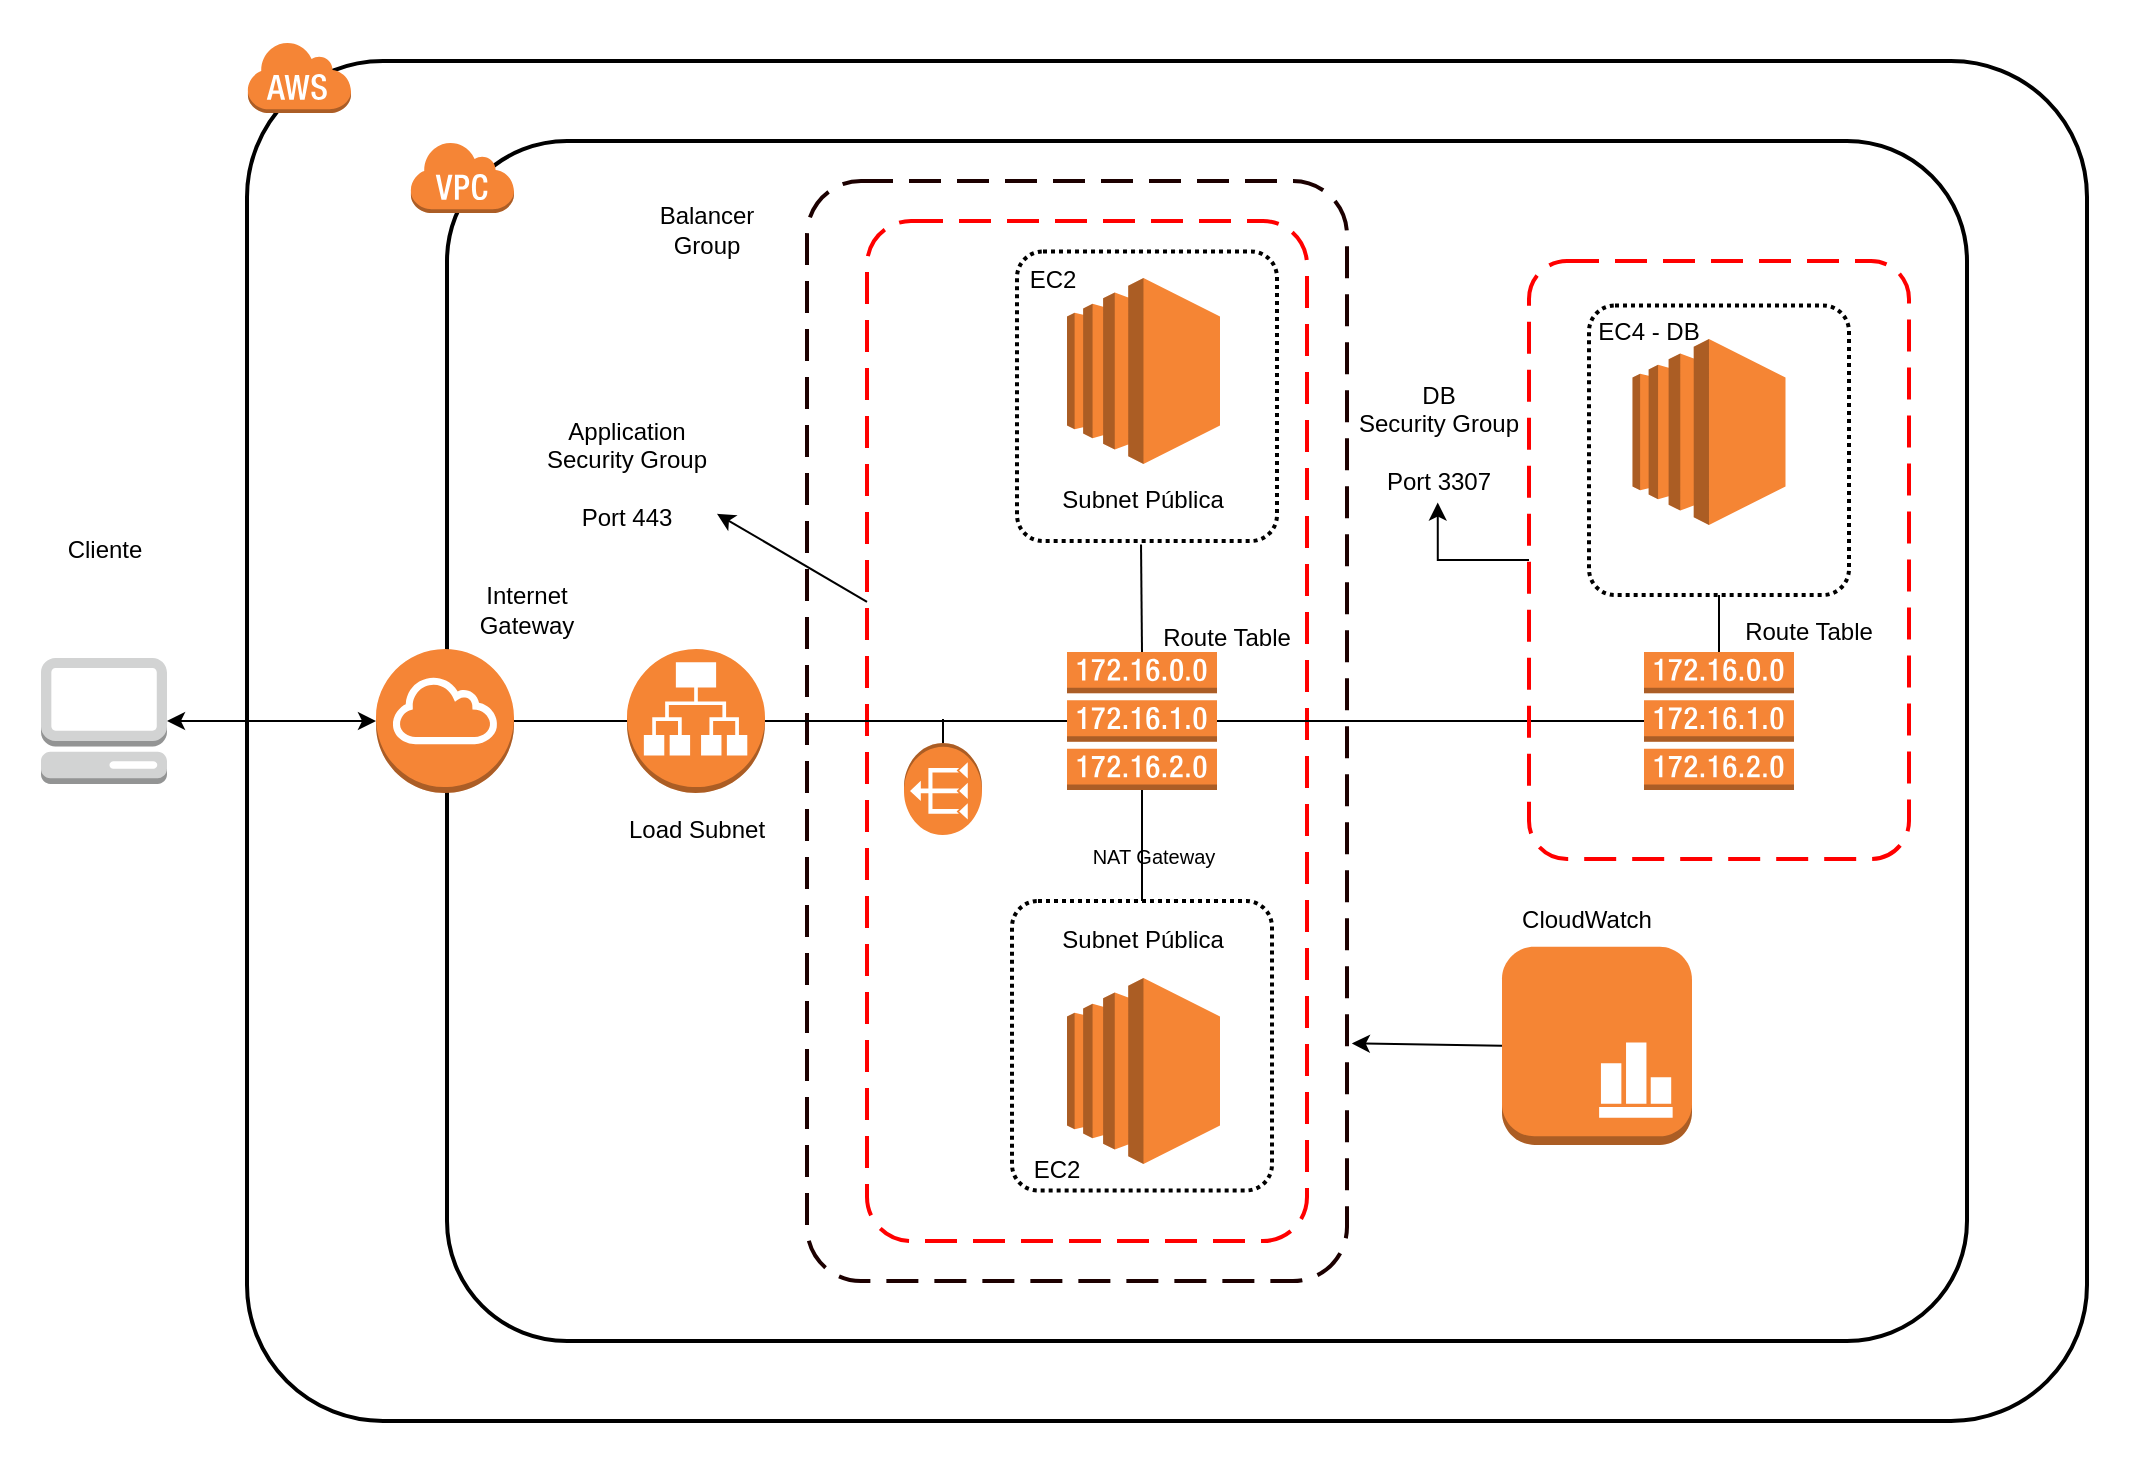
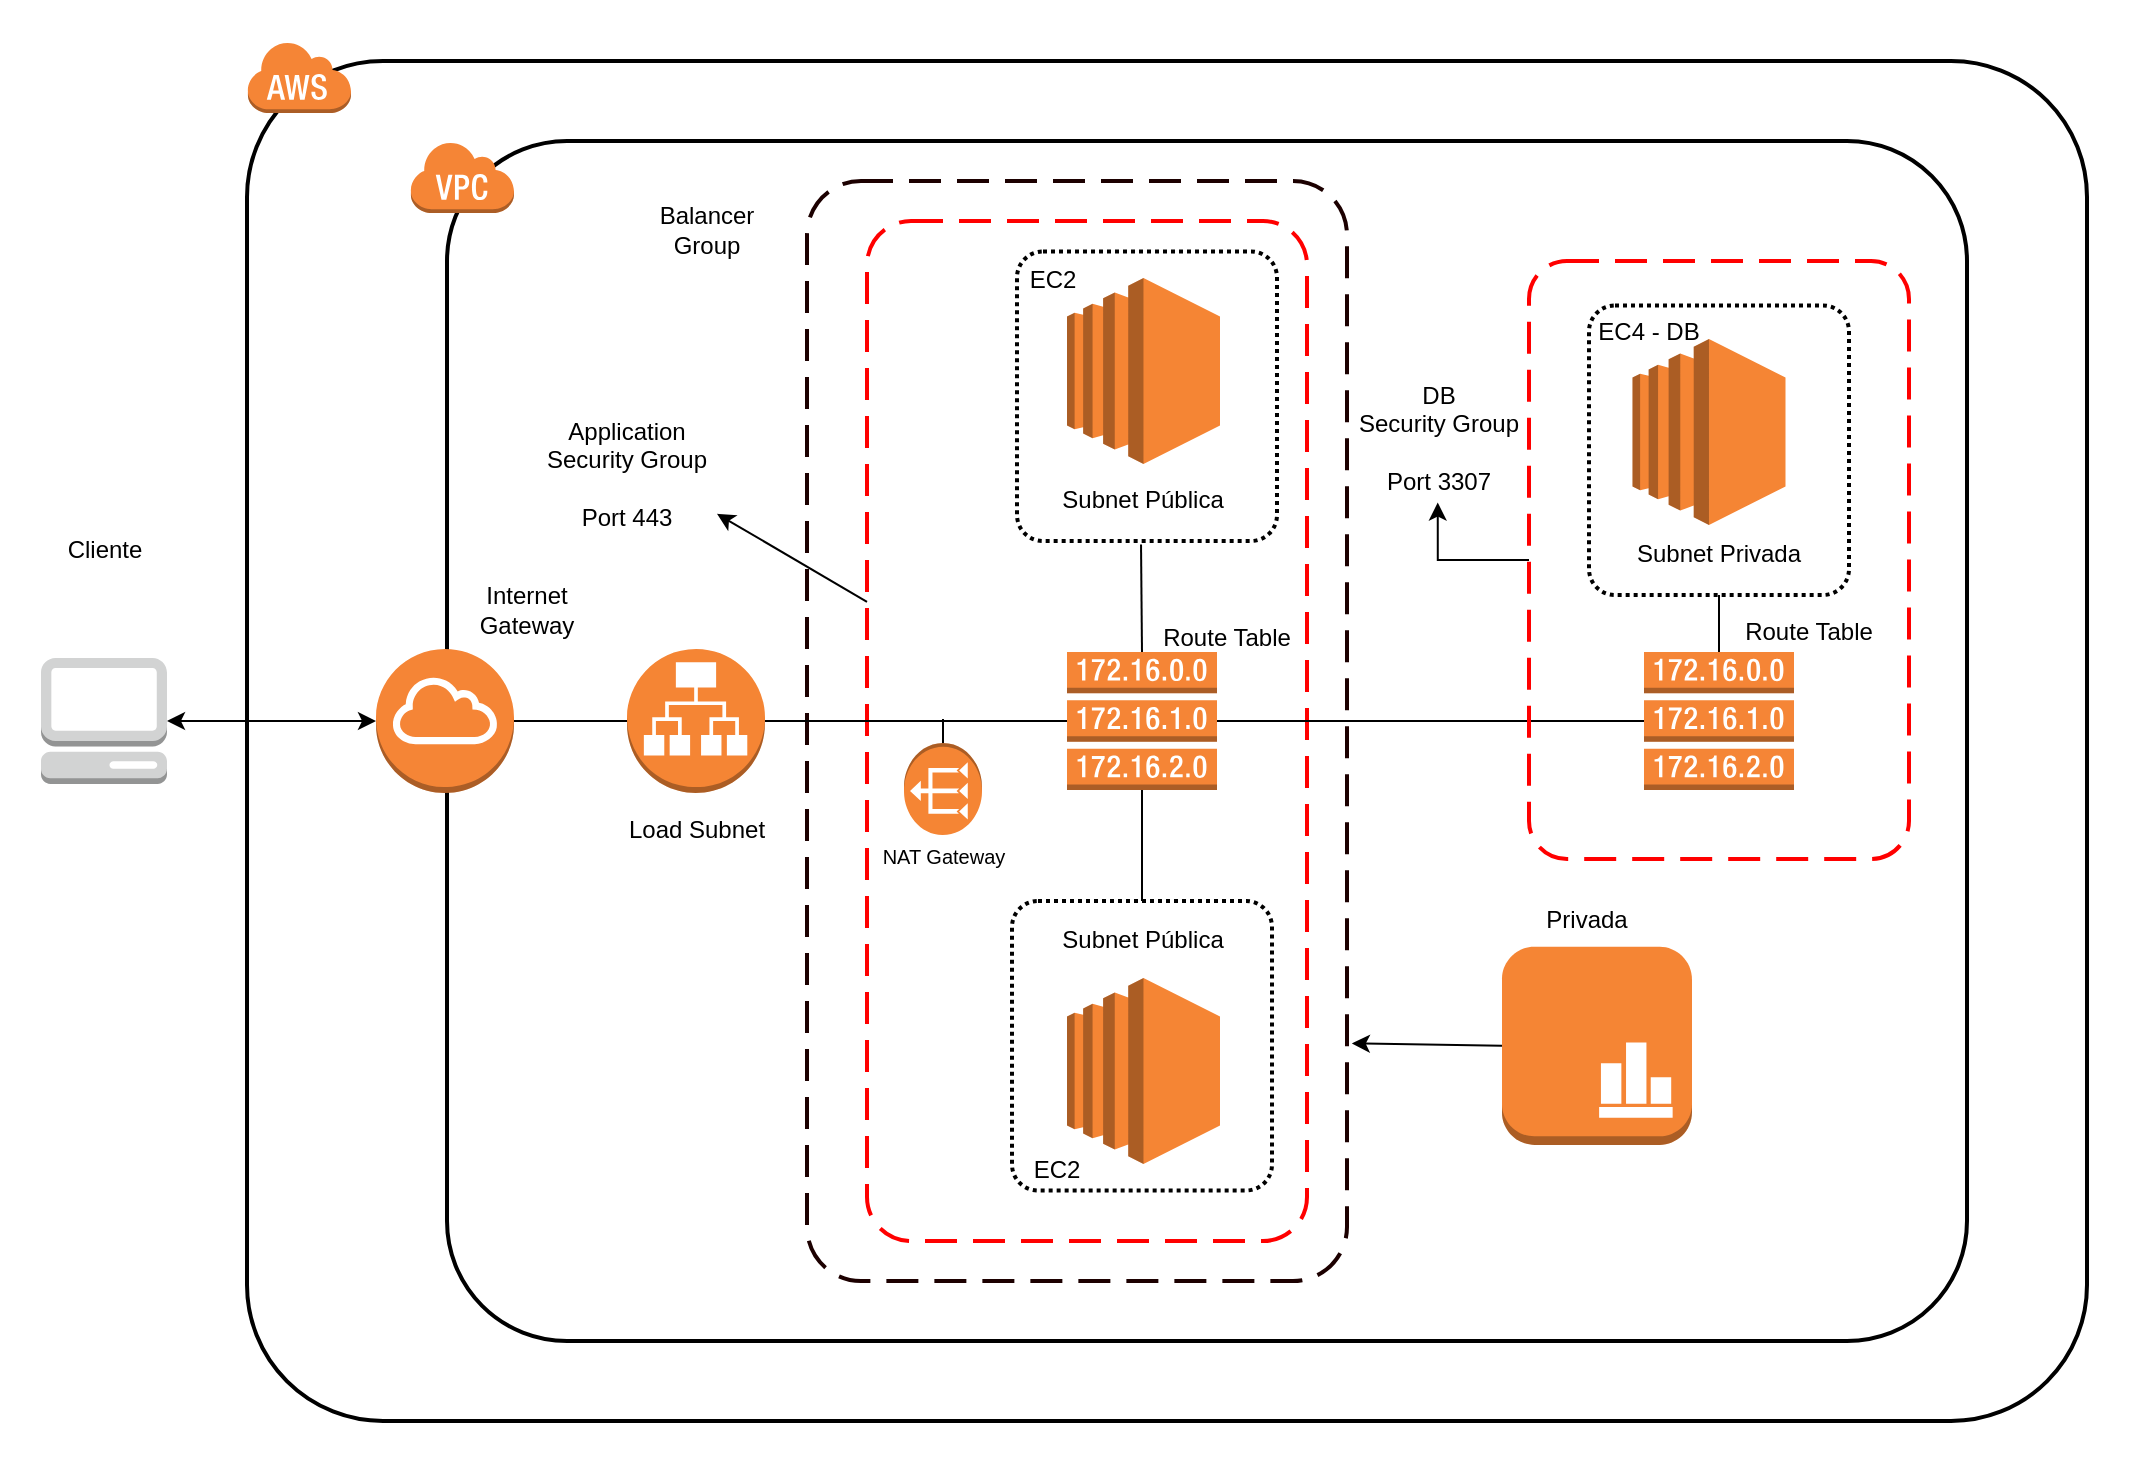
none -> (1719, 555)
(1155, 857) -> (945, 857)
(1588, 921) -> (1588, 921)
